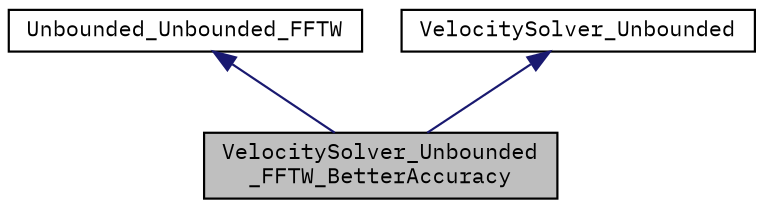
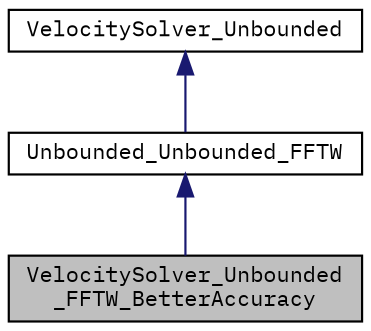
(479, 98) -> (185, 104)
